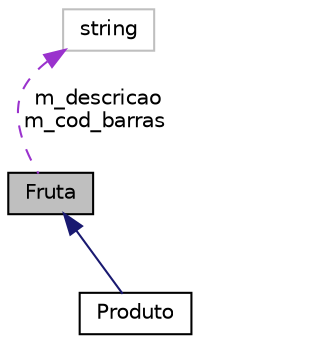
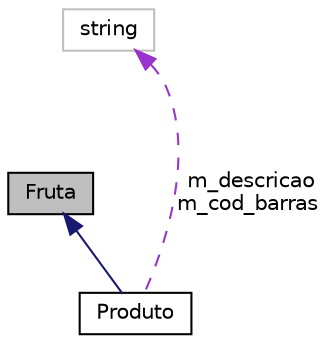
(18, 114) -> (177, 179)
